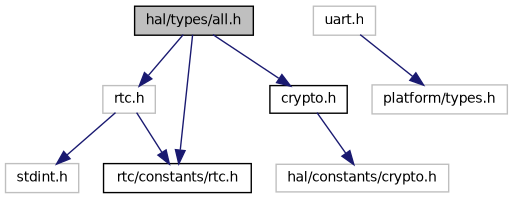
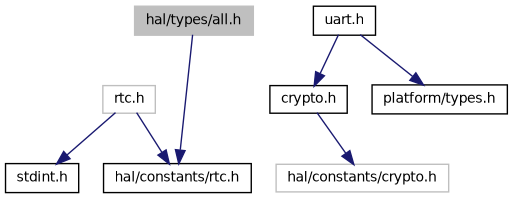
(194, 21) -> (194, 21)
(344, 21) -> (344, 21)
(166, 55) -> none
(246, 56) -> (329, 54)
(440, 99) -> (440, 99)
(42, 178) -> (42, 178)
(177, 178) -> (177, 178)
